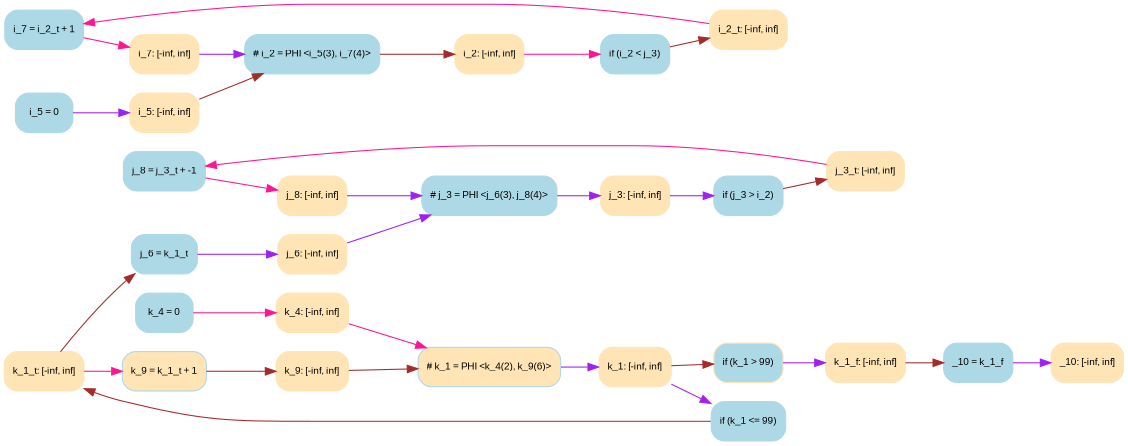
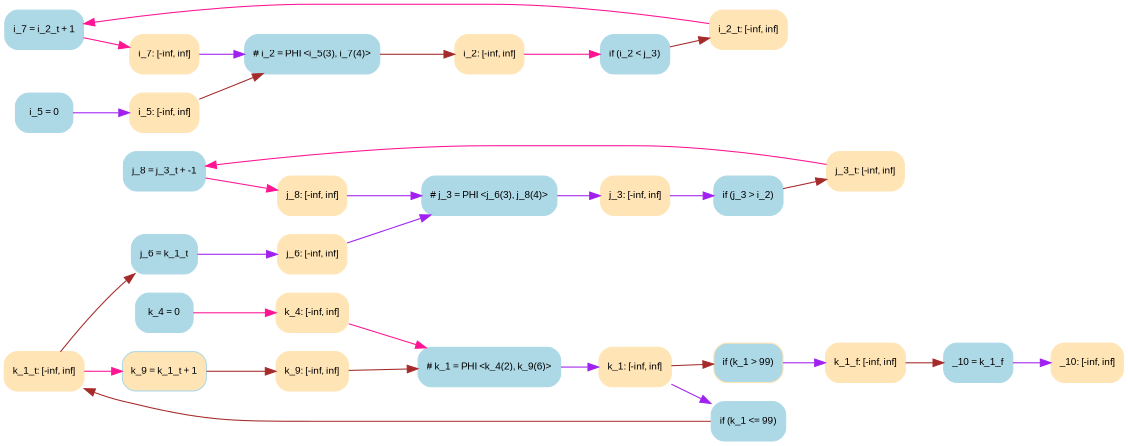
(489, 367) -> (489, 367)
